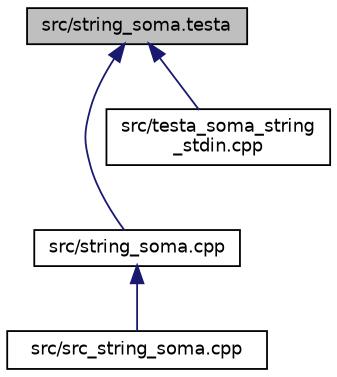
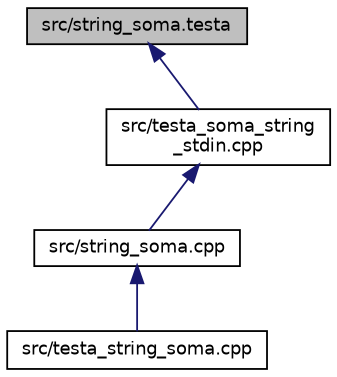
(86, 146) -> (169, 205)
(137, 350) -> (137, 350)
